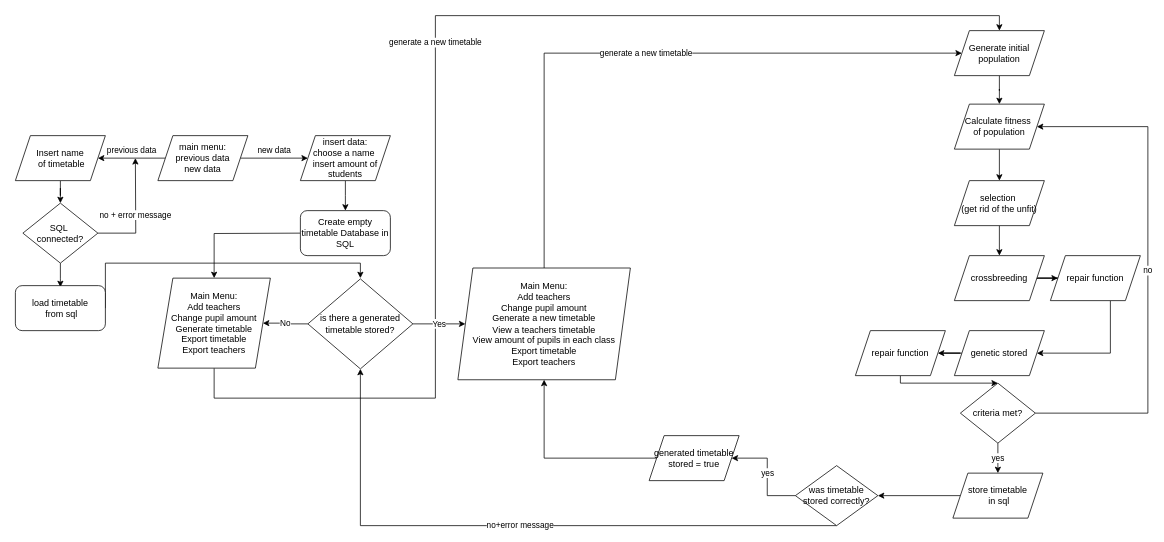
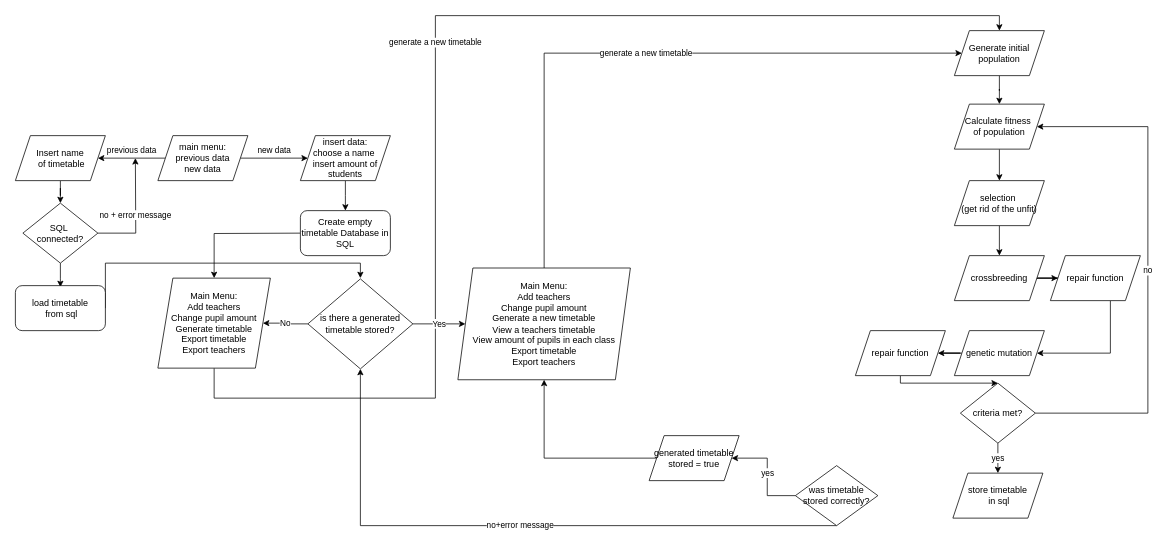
(999, 353) -> (999, 353)
(922, 495) -> none
